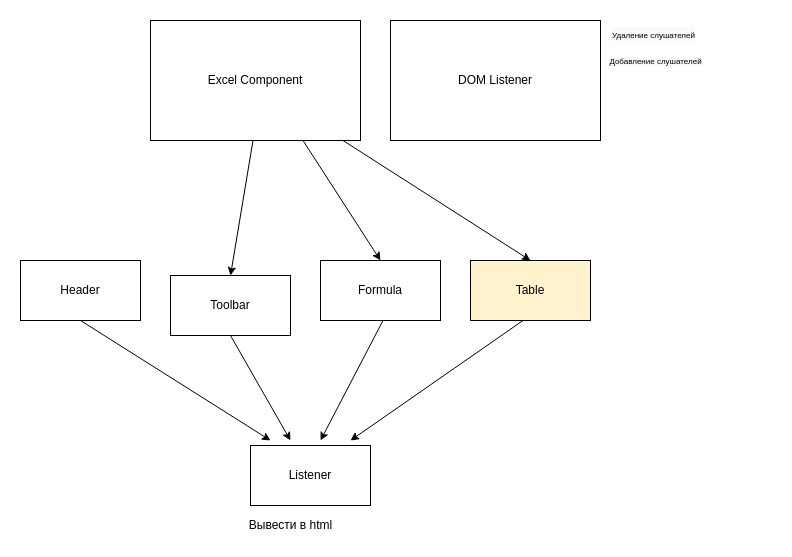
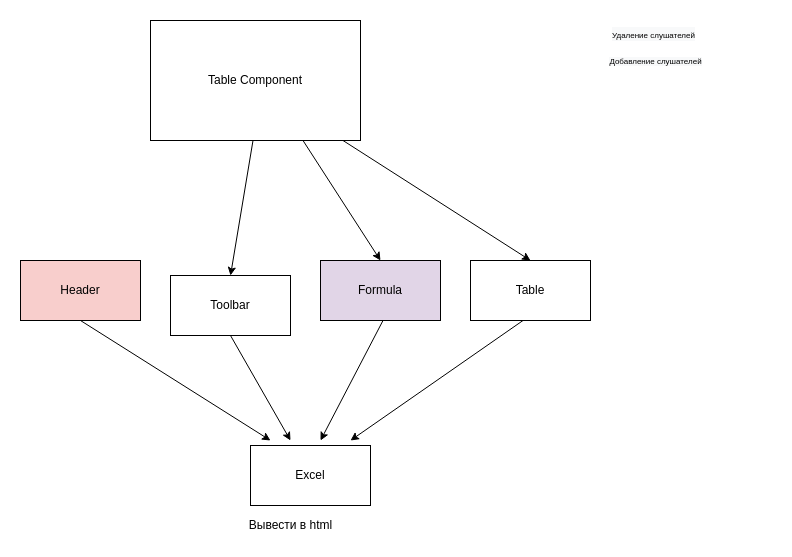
(256, 81) -> (256, 81)
(496, 81) -> none
(81, 291) -> (81, 291)
(381, 291) -> (381, 291)
(531, 291) -> (531, 291)
(311, 476) -> (311, 476)
